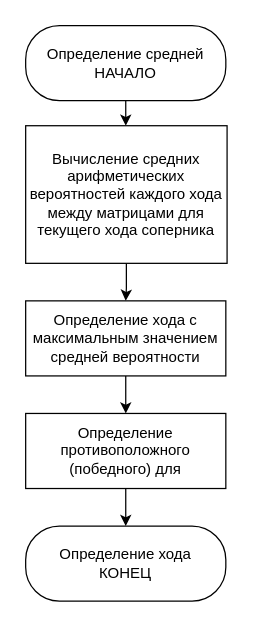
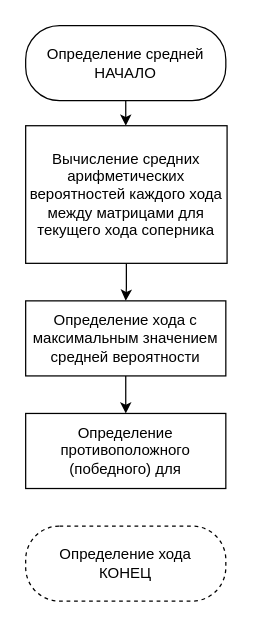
(126, 511) -> none
(126, 563) -> (126, 563)
